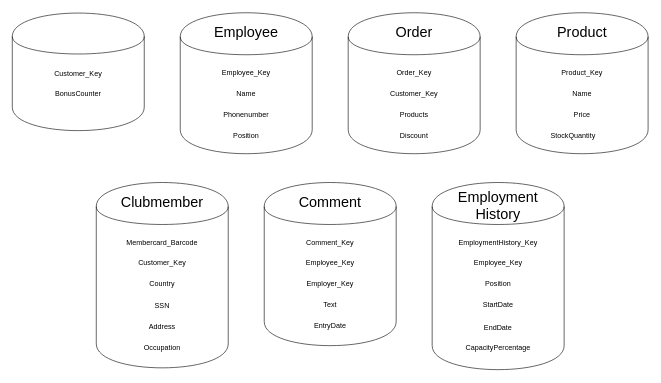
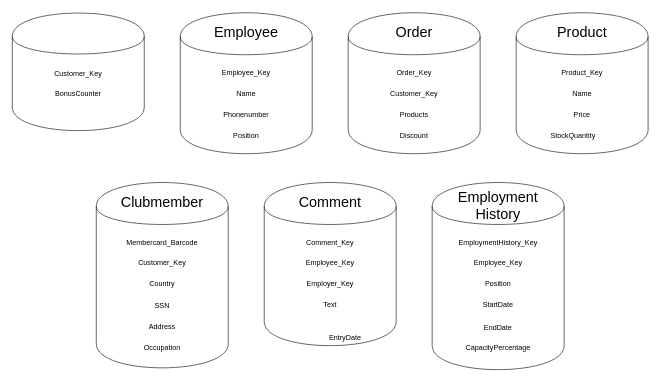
(330, 326) -> (345, 338)
